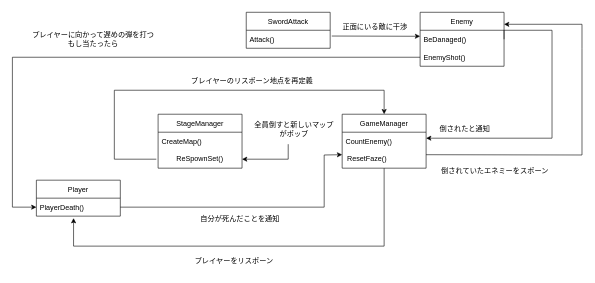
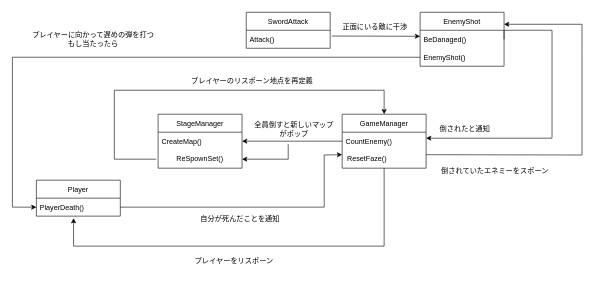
(462, 22) -> (462, 22)
none -> (247, 141)
